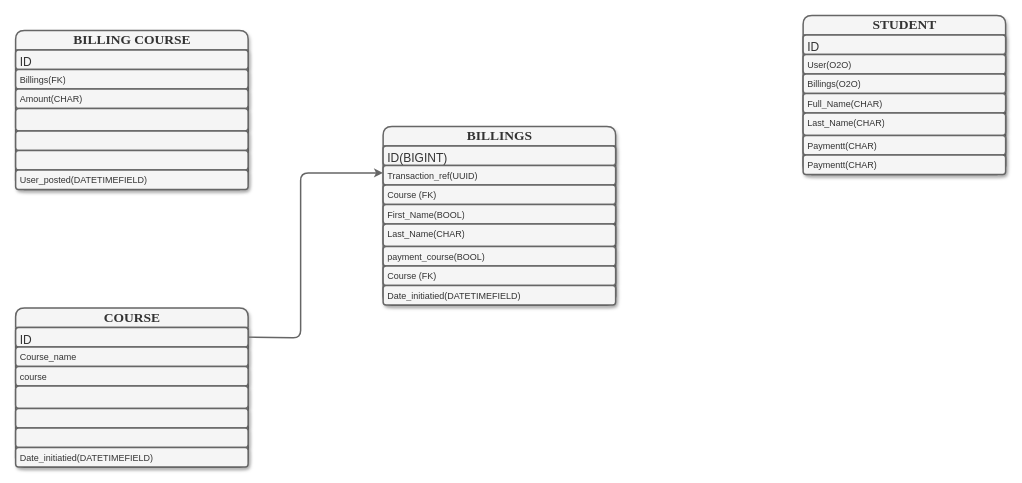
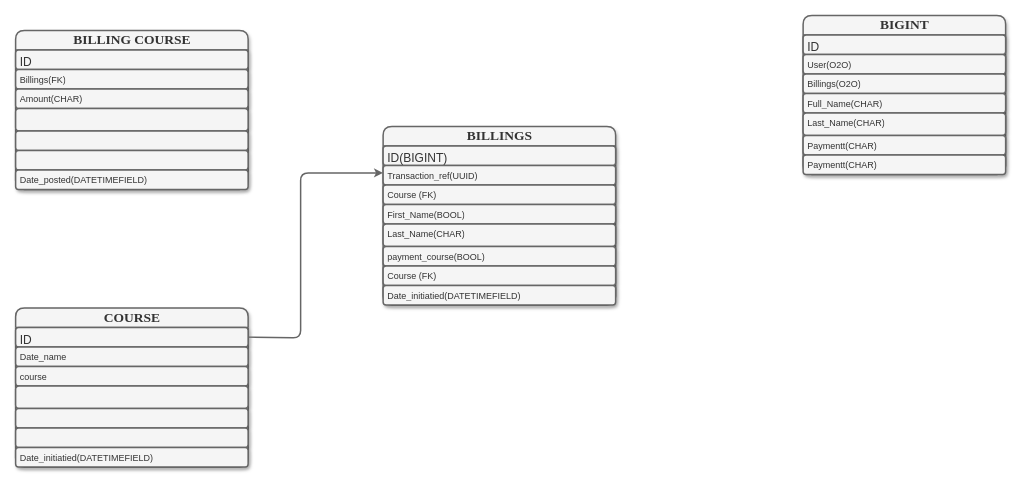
(905, 25) -> (905, 25)
(85, 181) -> (85, 181)
(48, 358) -> (43, 358)
